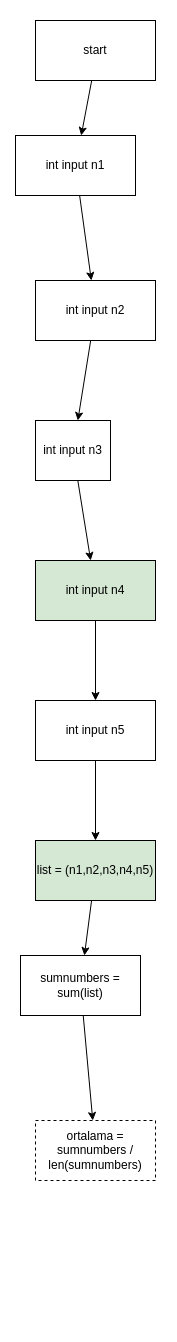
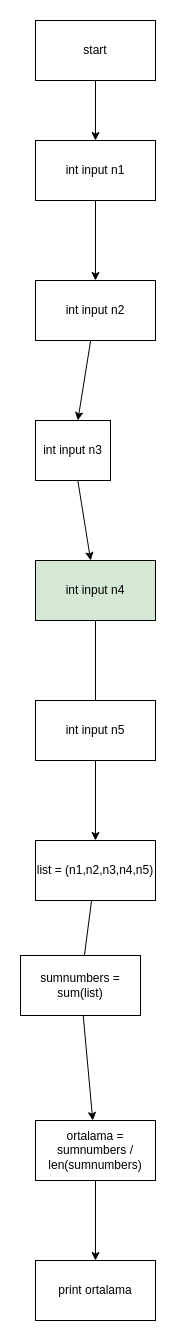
(76, 166) -> (96, 171)
(96, 692) -> (96, 694)
(96, 871) -> (96, 871)
(85, 947) -> (85, 950)
(96, 1151) -> (96, 1151)
none -> (96, 1217)
none -> (96, 1291)
